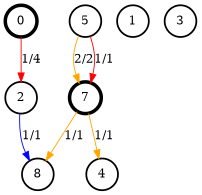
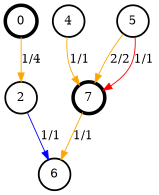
(133, 21) -> none
(181, 21) -> none
(21, 55) -> (21, 55)
(93, 132) -> (68, 58)
(38, 174) -> (55, 174)
